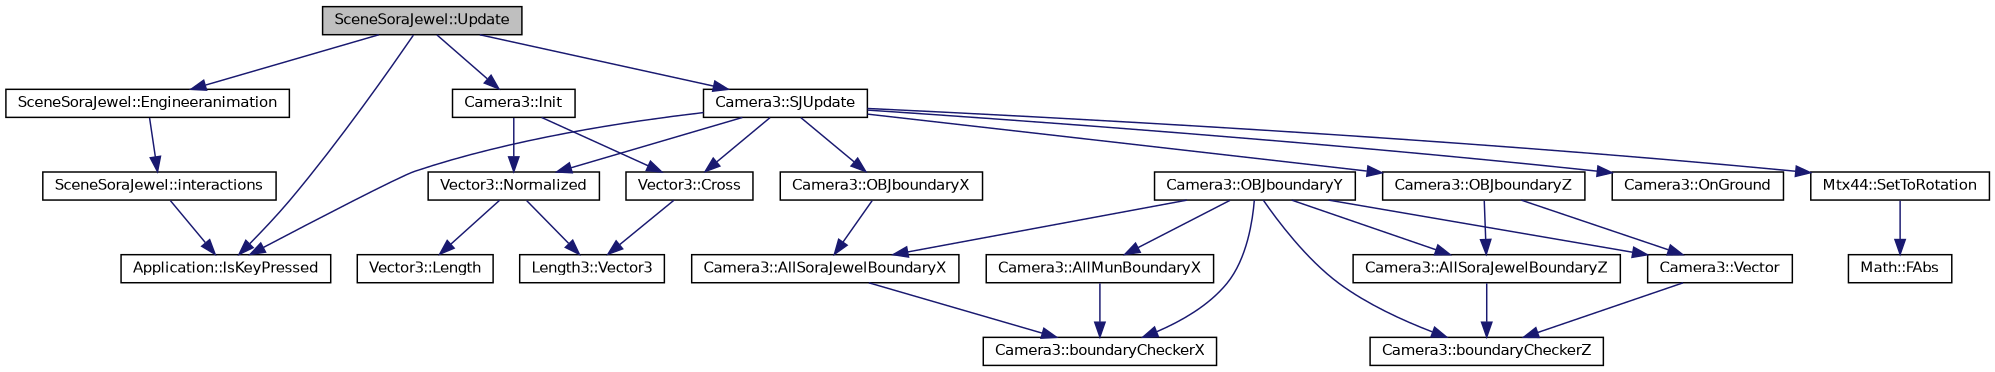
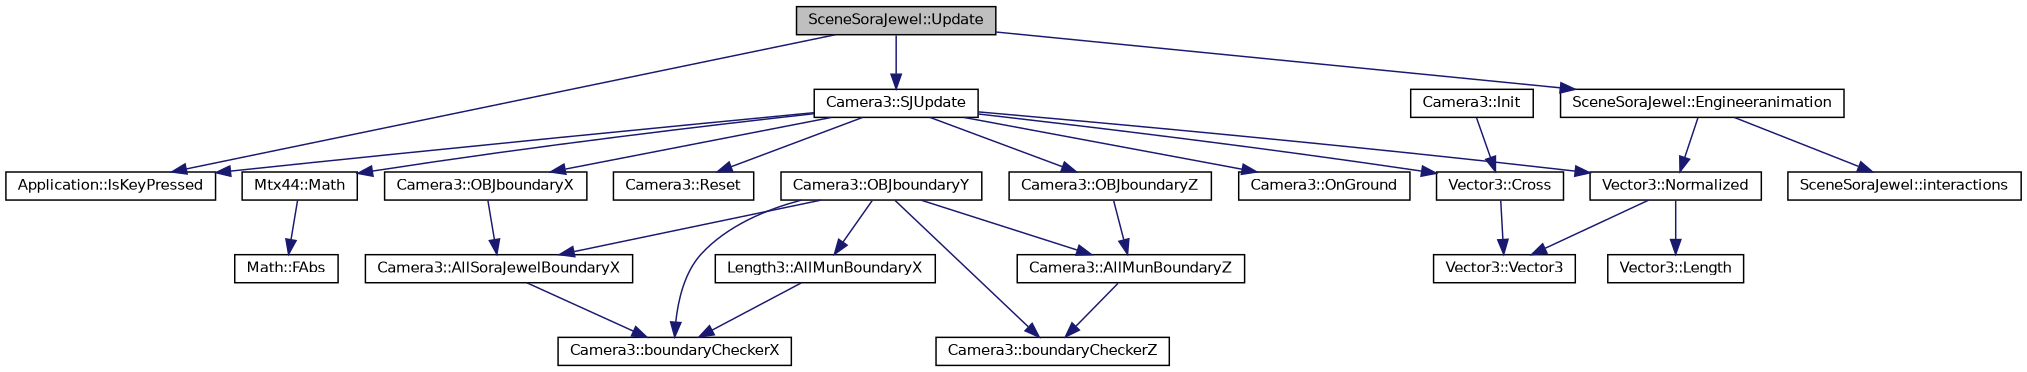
(462, 57) -> none
(514, 134) -> (1691, 138)
none -> (684, 186)
(1900, 186) -> (300, 186)
(188, 222) -> none
(592, 269) -> (1504, 269)
(1100, 269) -> (825, 269)
(1487, 269) -> none
(1720, 269) -> (1131, 269)
